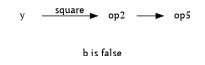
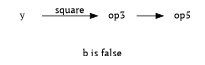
(117, 16) -> (117, 16)
